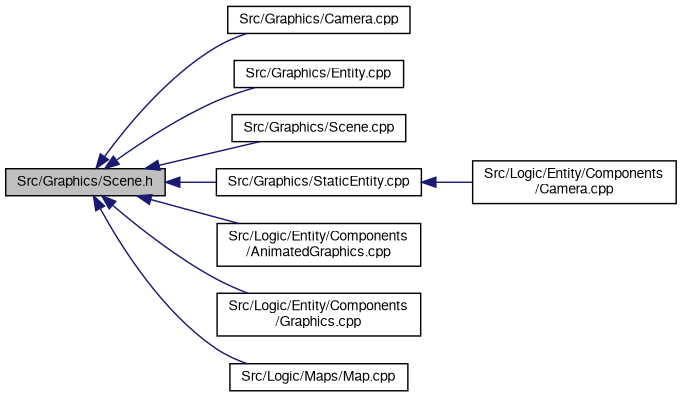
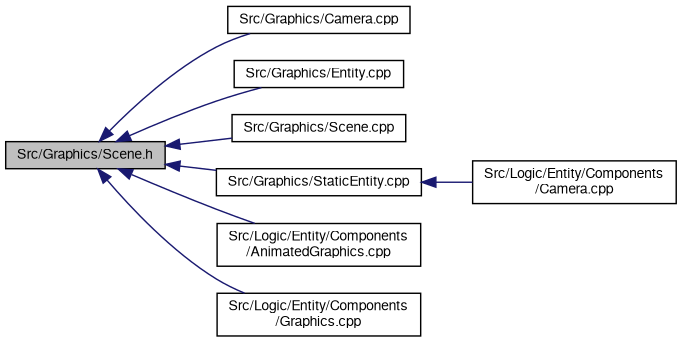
(319, 377) -> none
